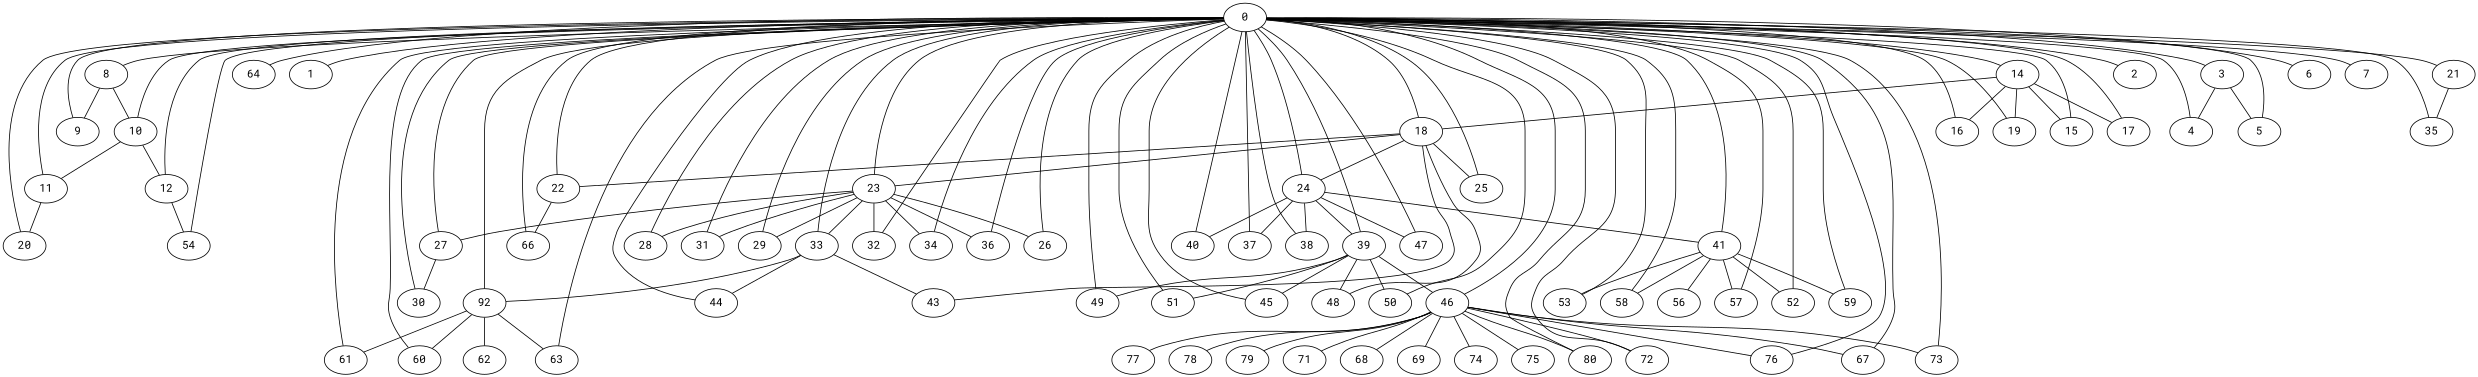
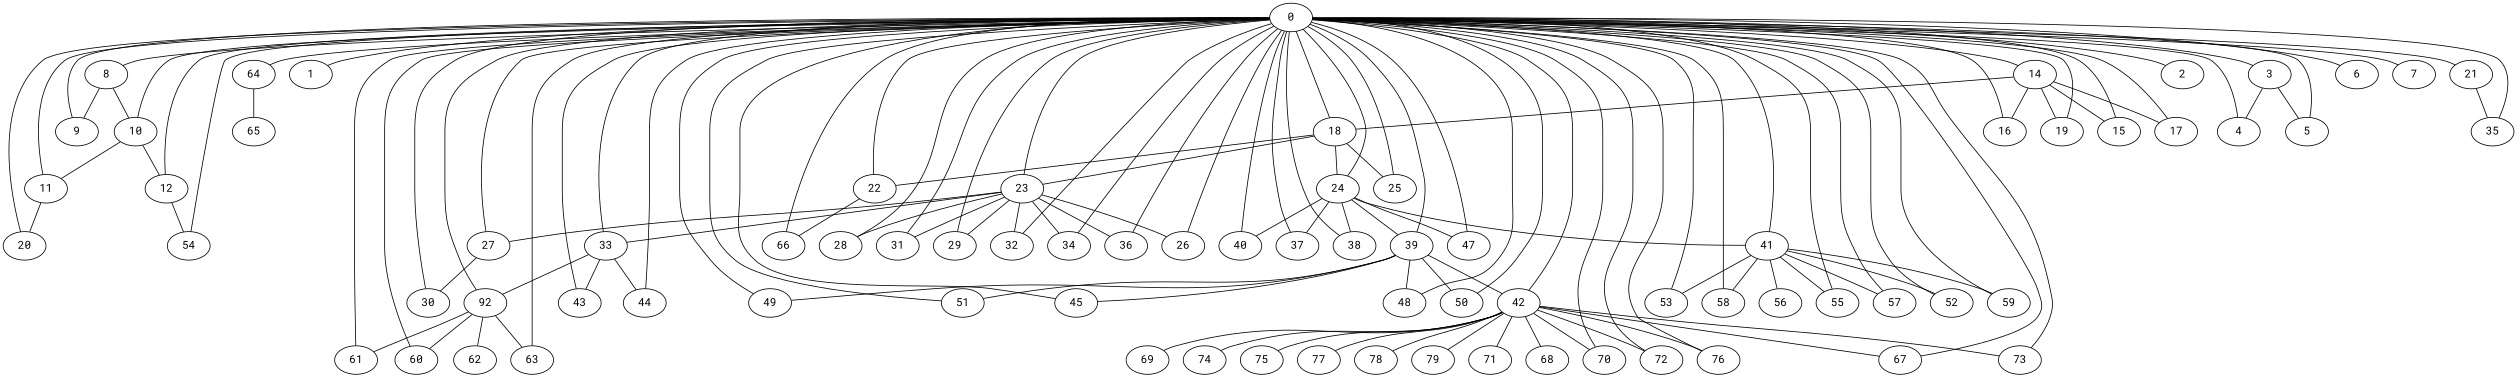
none -> (254, 132)
(1474, 262) -> (1507, 104)
(1279, 284) -> (634, 55)
(1447, 303) -> (1519, 303)
none -> (1838, 303)
(1590, 360) -> (1604, 360)
